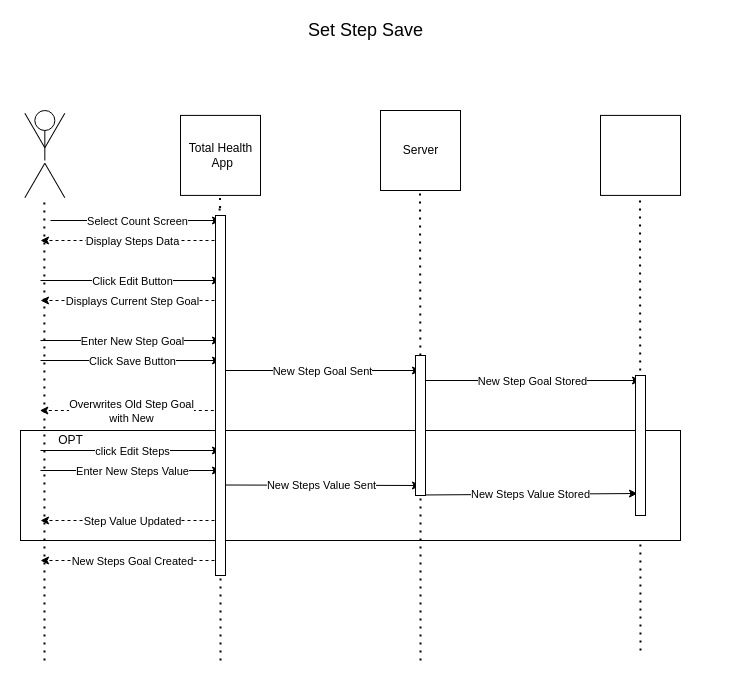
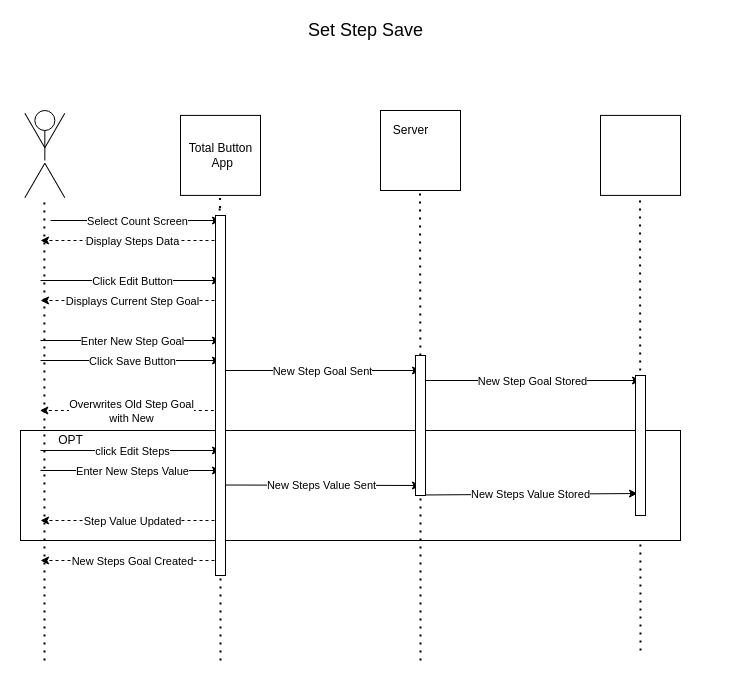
(421, 151) -> (411, 131)
(221, 156) -> (221, 156)
